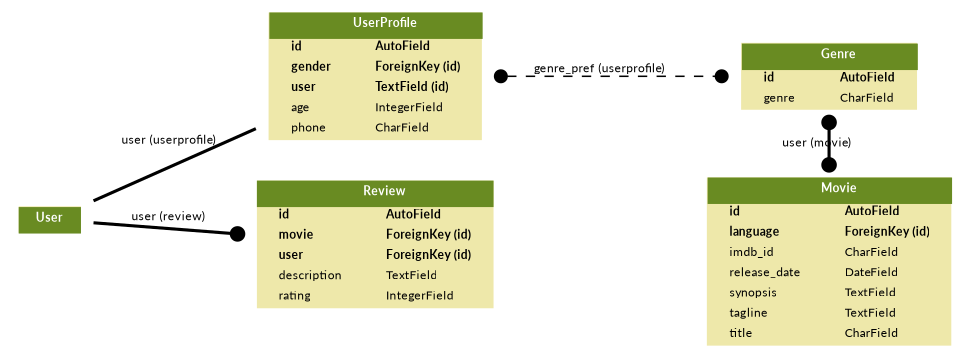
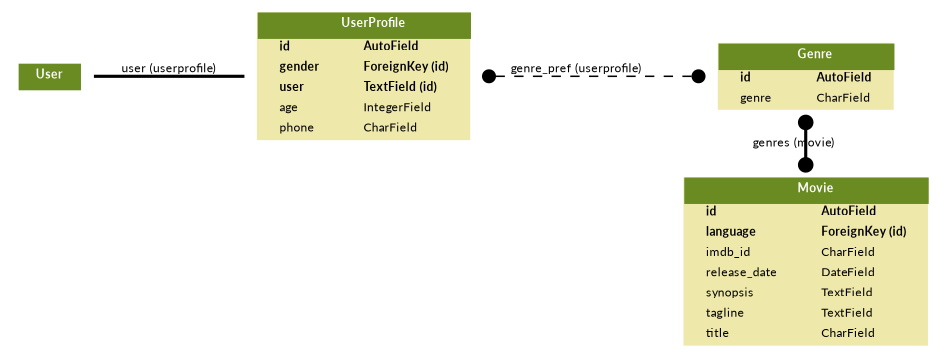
(817, 144) -> (794, 144)
(375, 244) -> none
